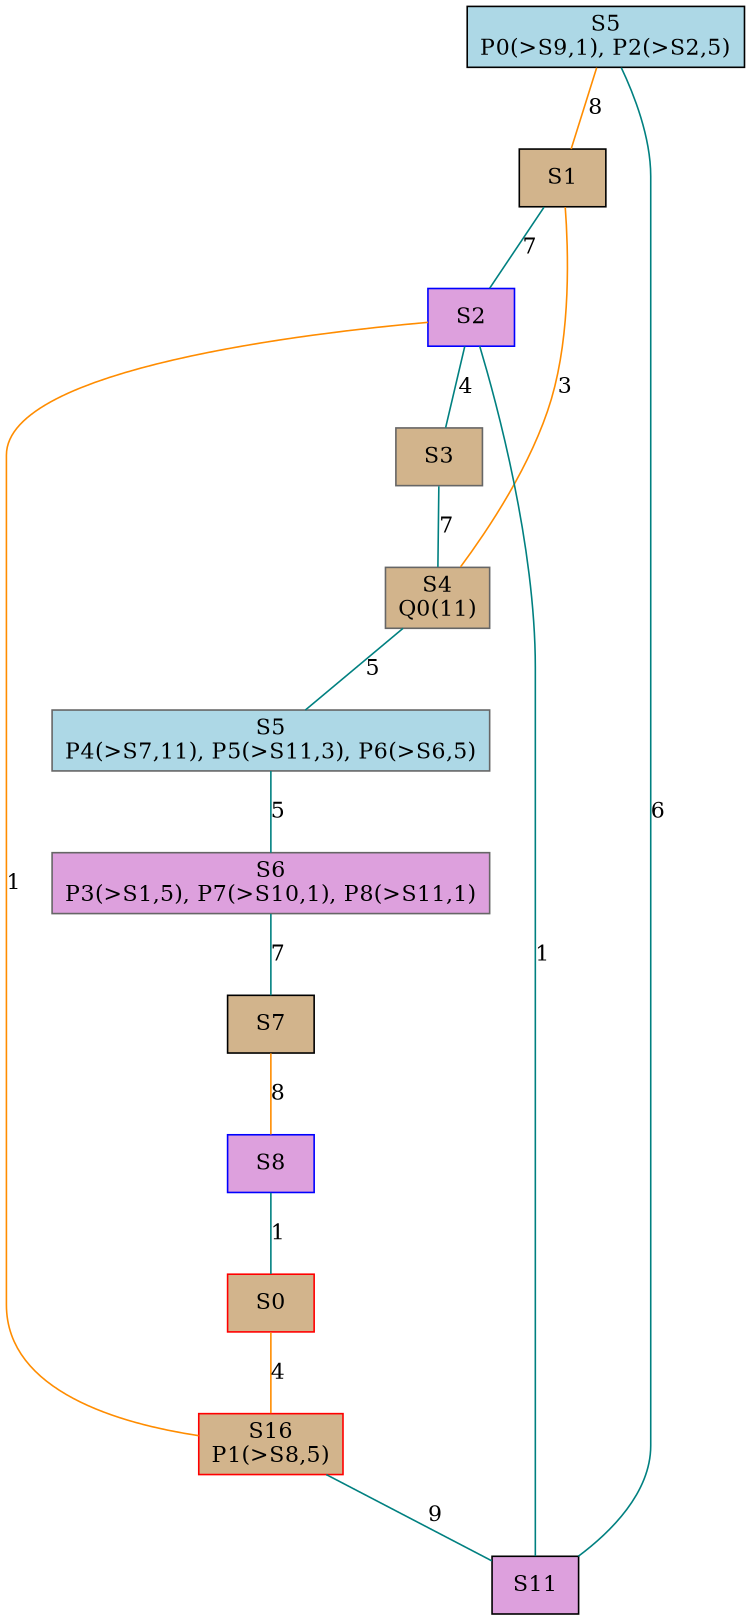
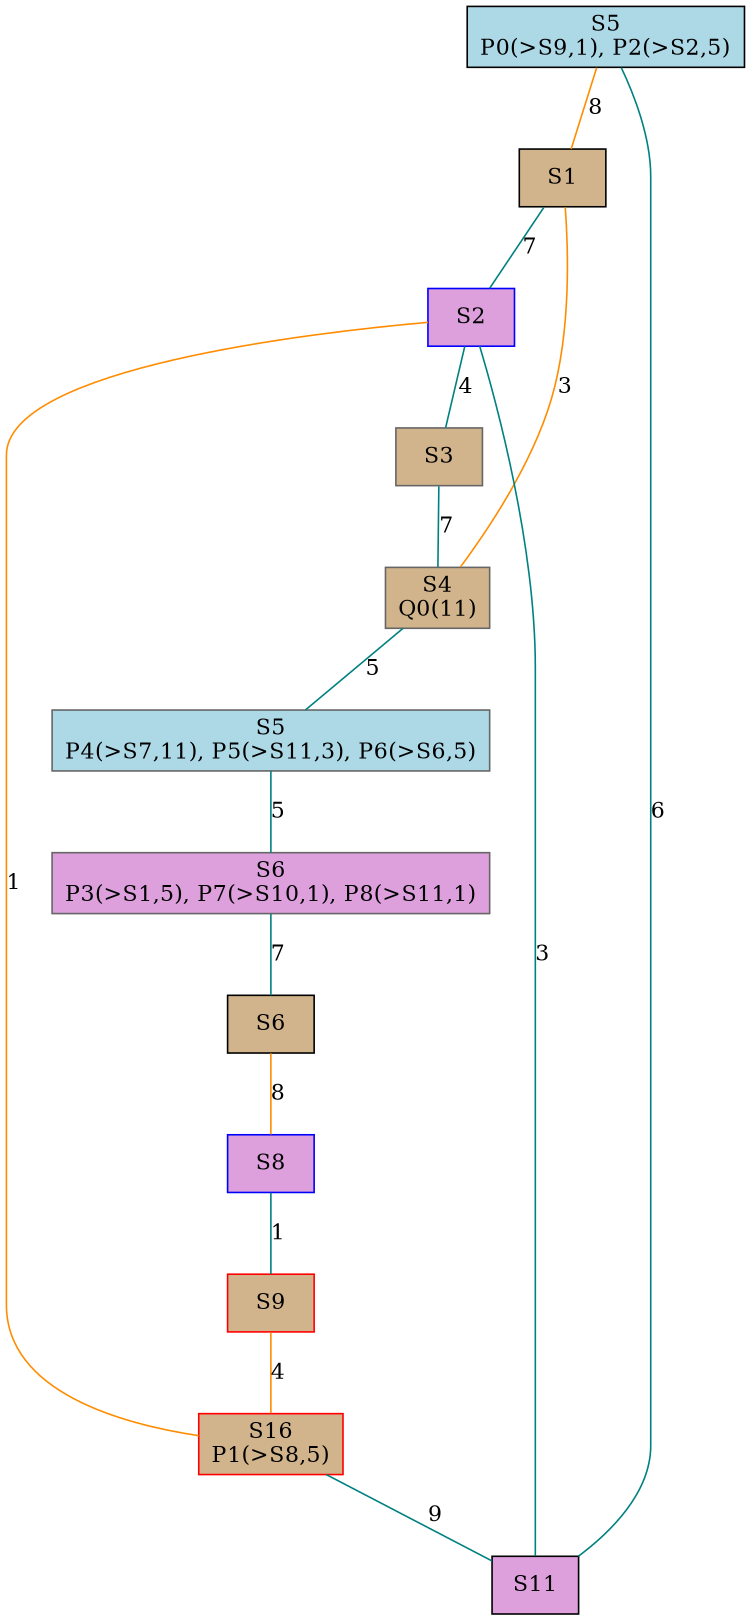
(543, 954) -> (543, 954)
(271, 1024) -> (271, 1024)
(271, 1303) -> (271, 1303)
